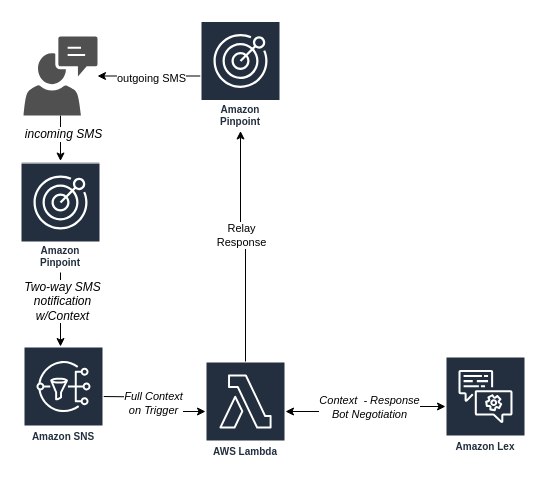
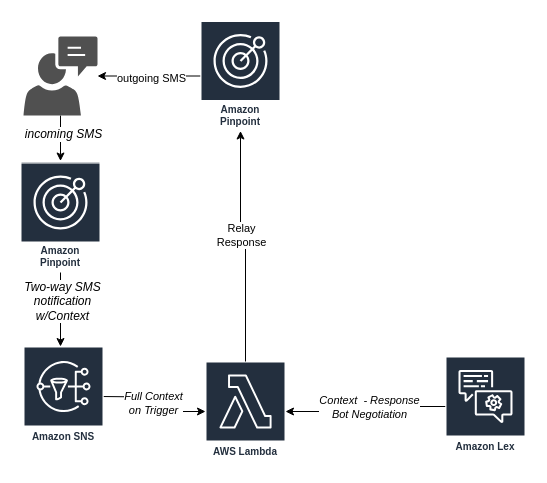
(437, 407) -> (440, 407)
